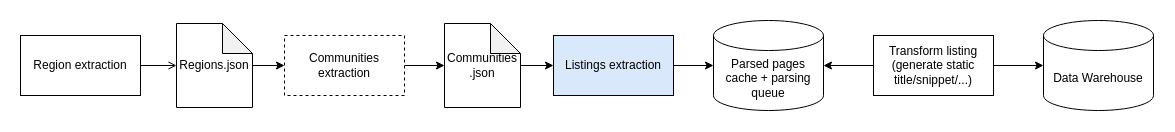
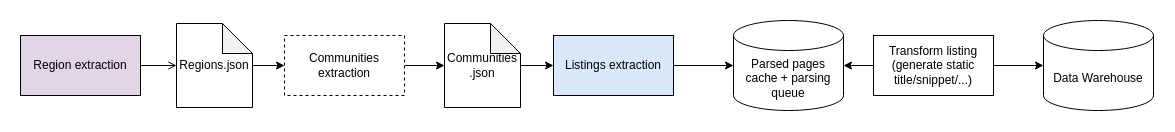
(81, 66) -> (81, 66)
(769, 66) -> (789, 66)
